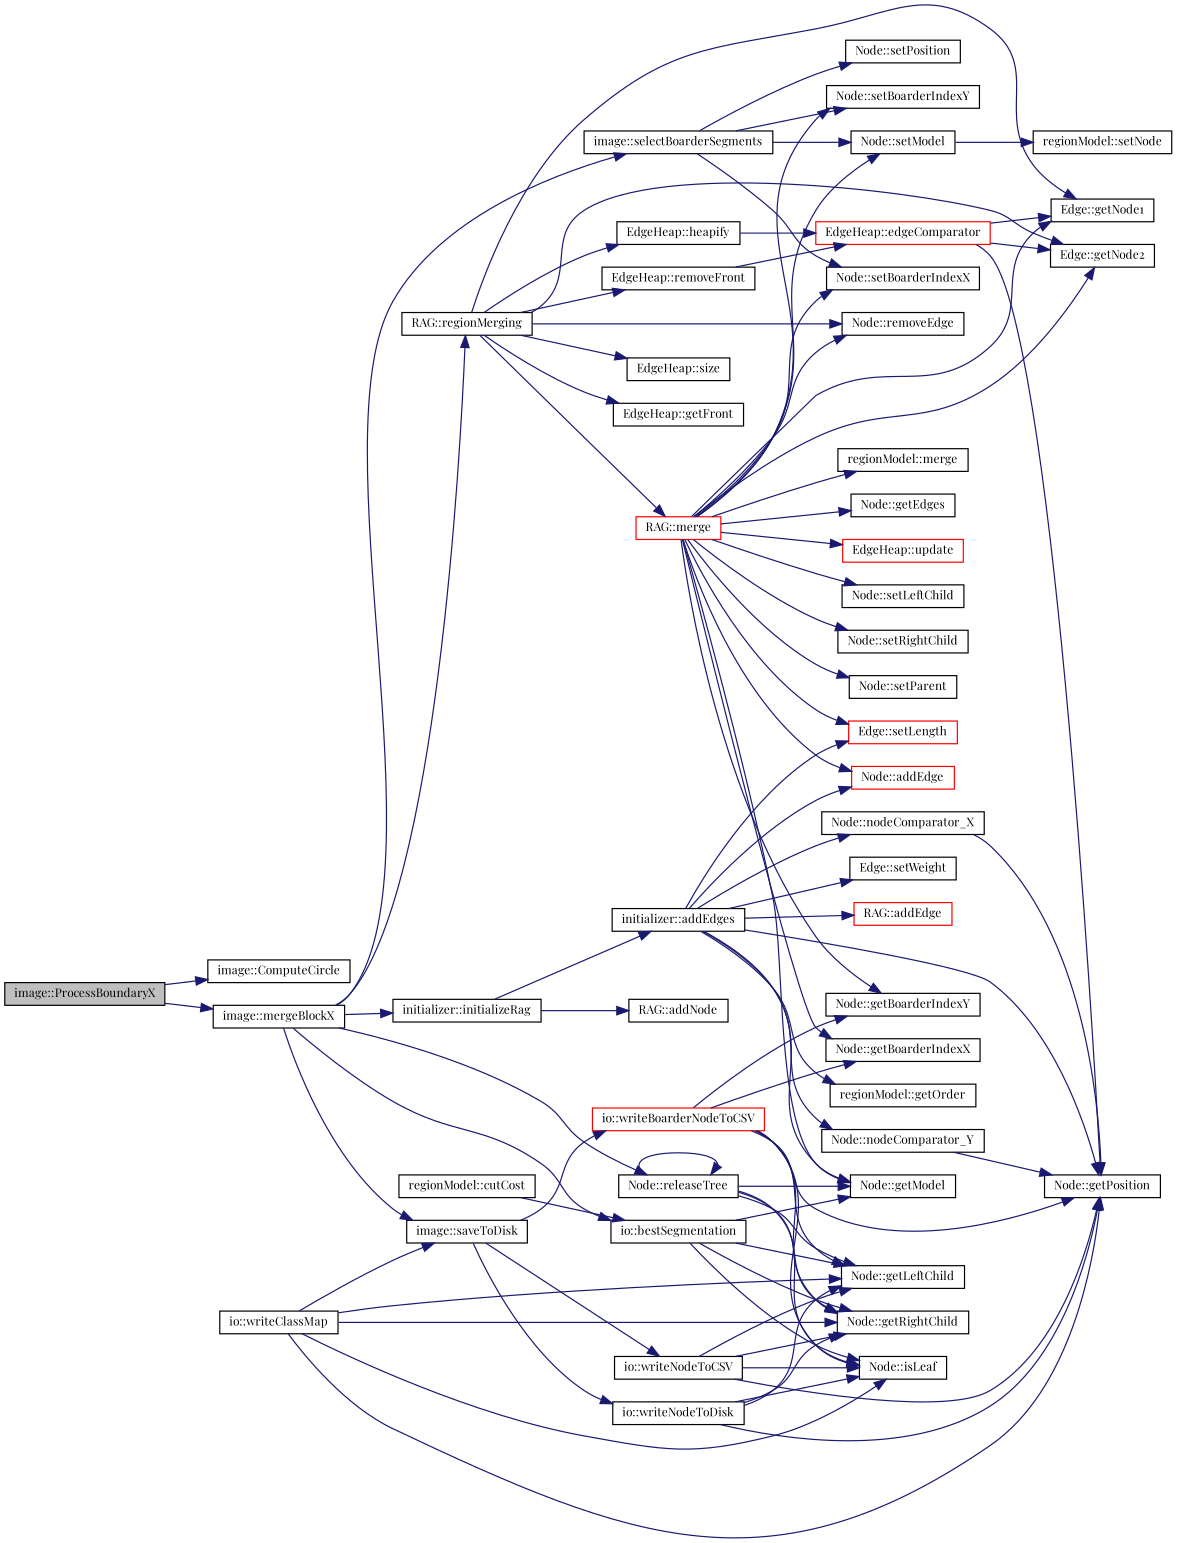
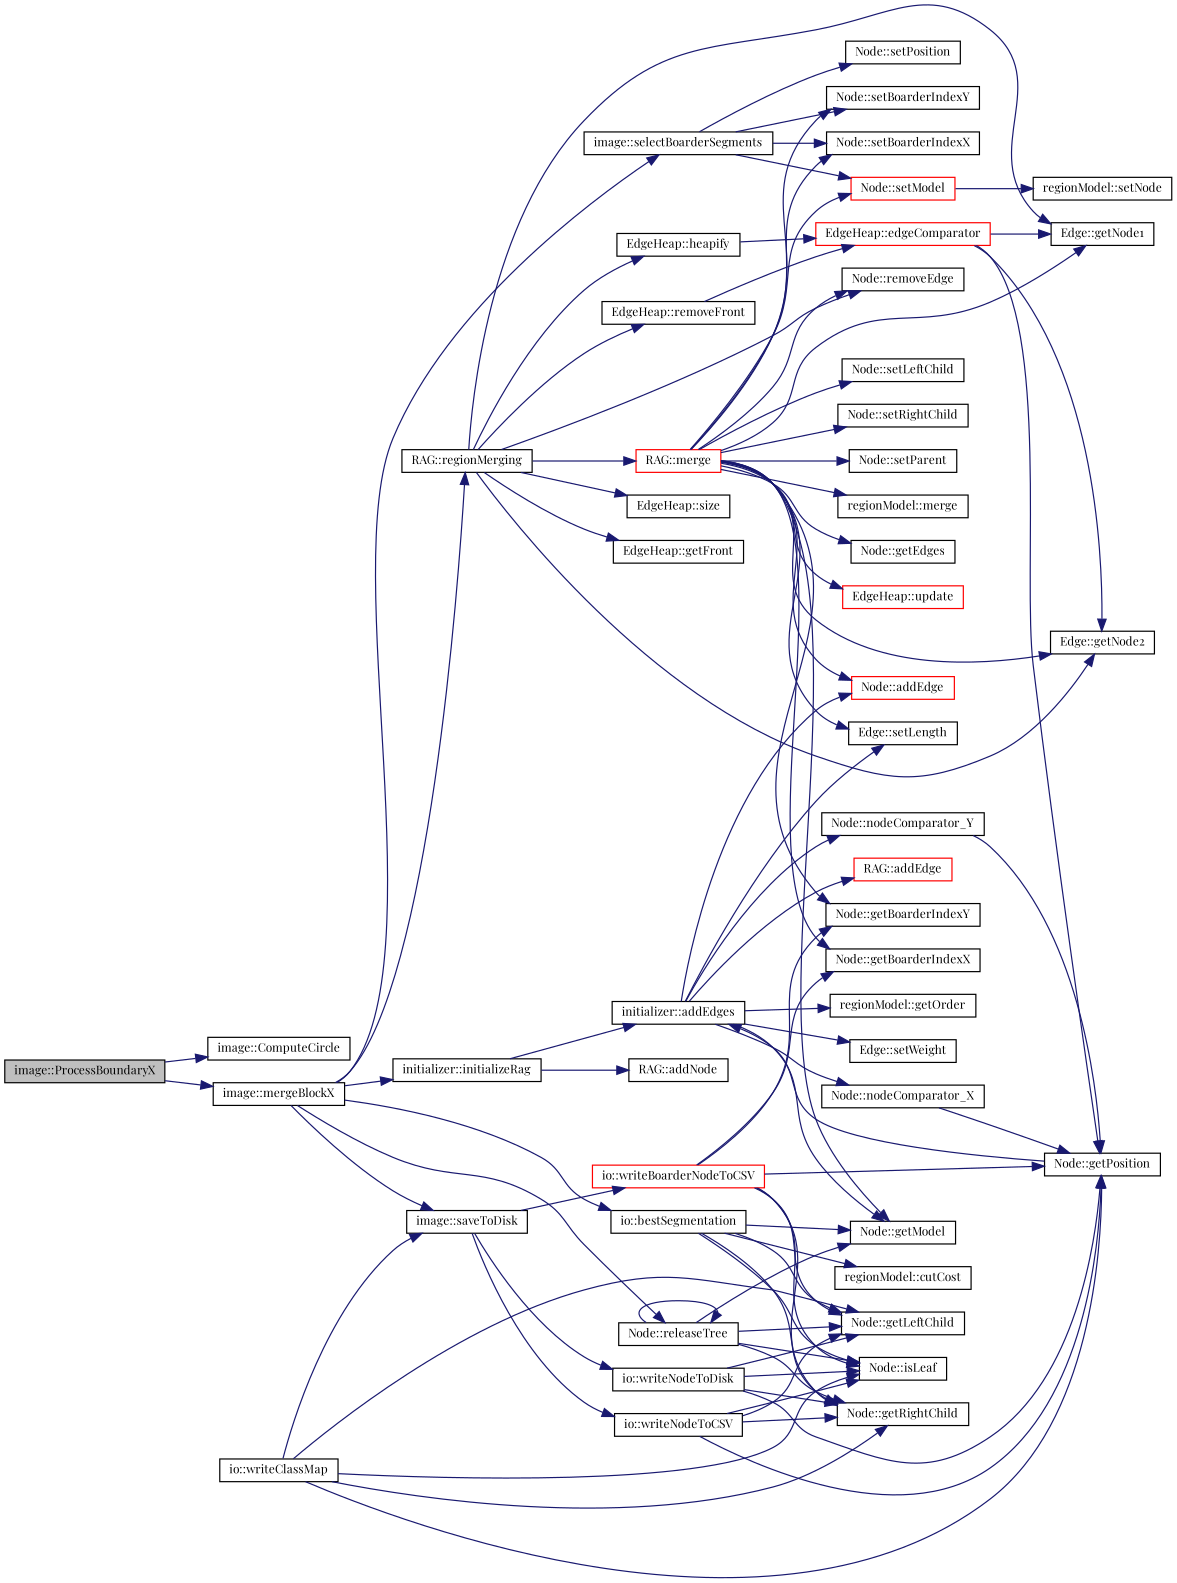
(903, 142) -> (903, 189)
(903, 732) -> (903, 733)
(973, 975) -> (868, 1138)
(567, 1208) -> (785, 1248)
